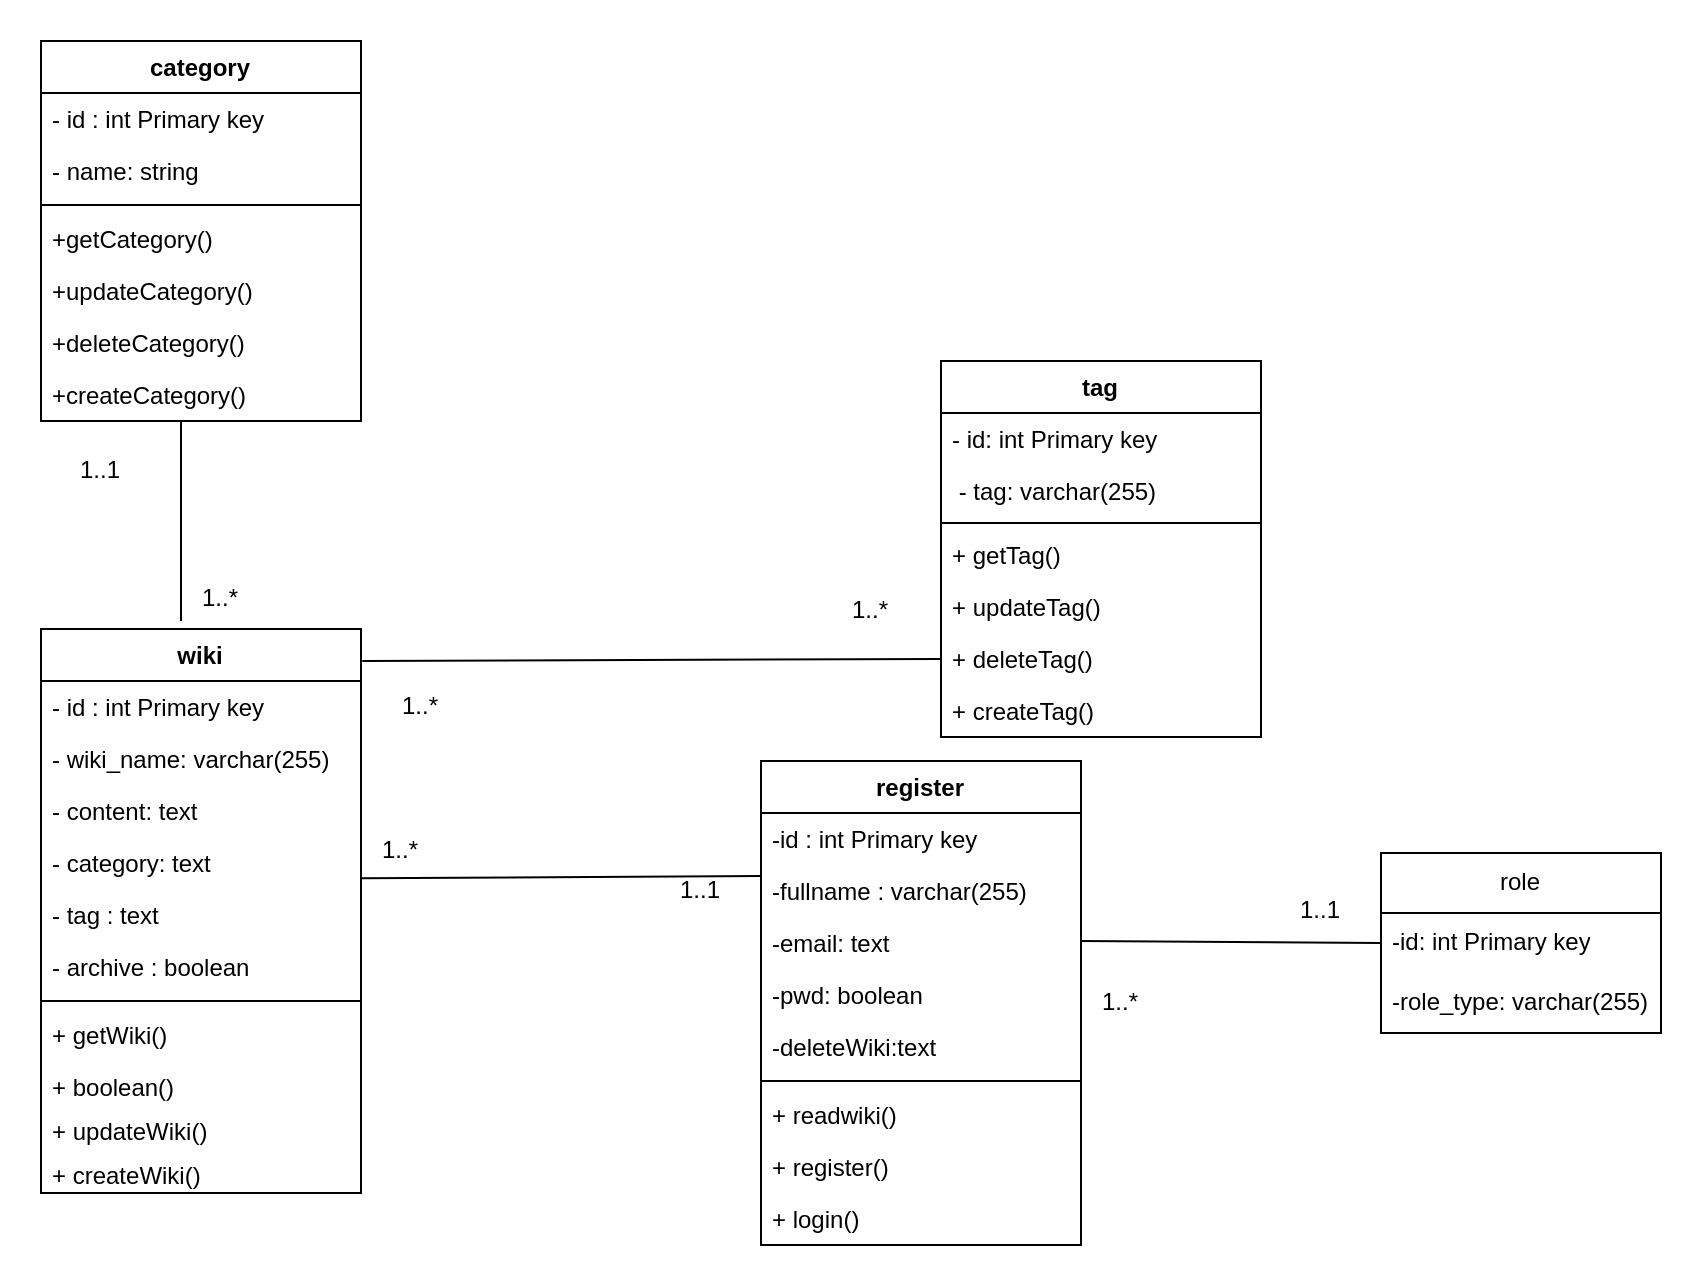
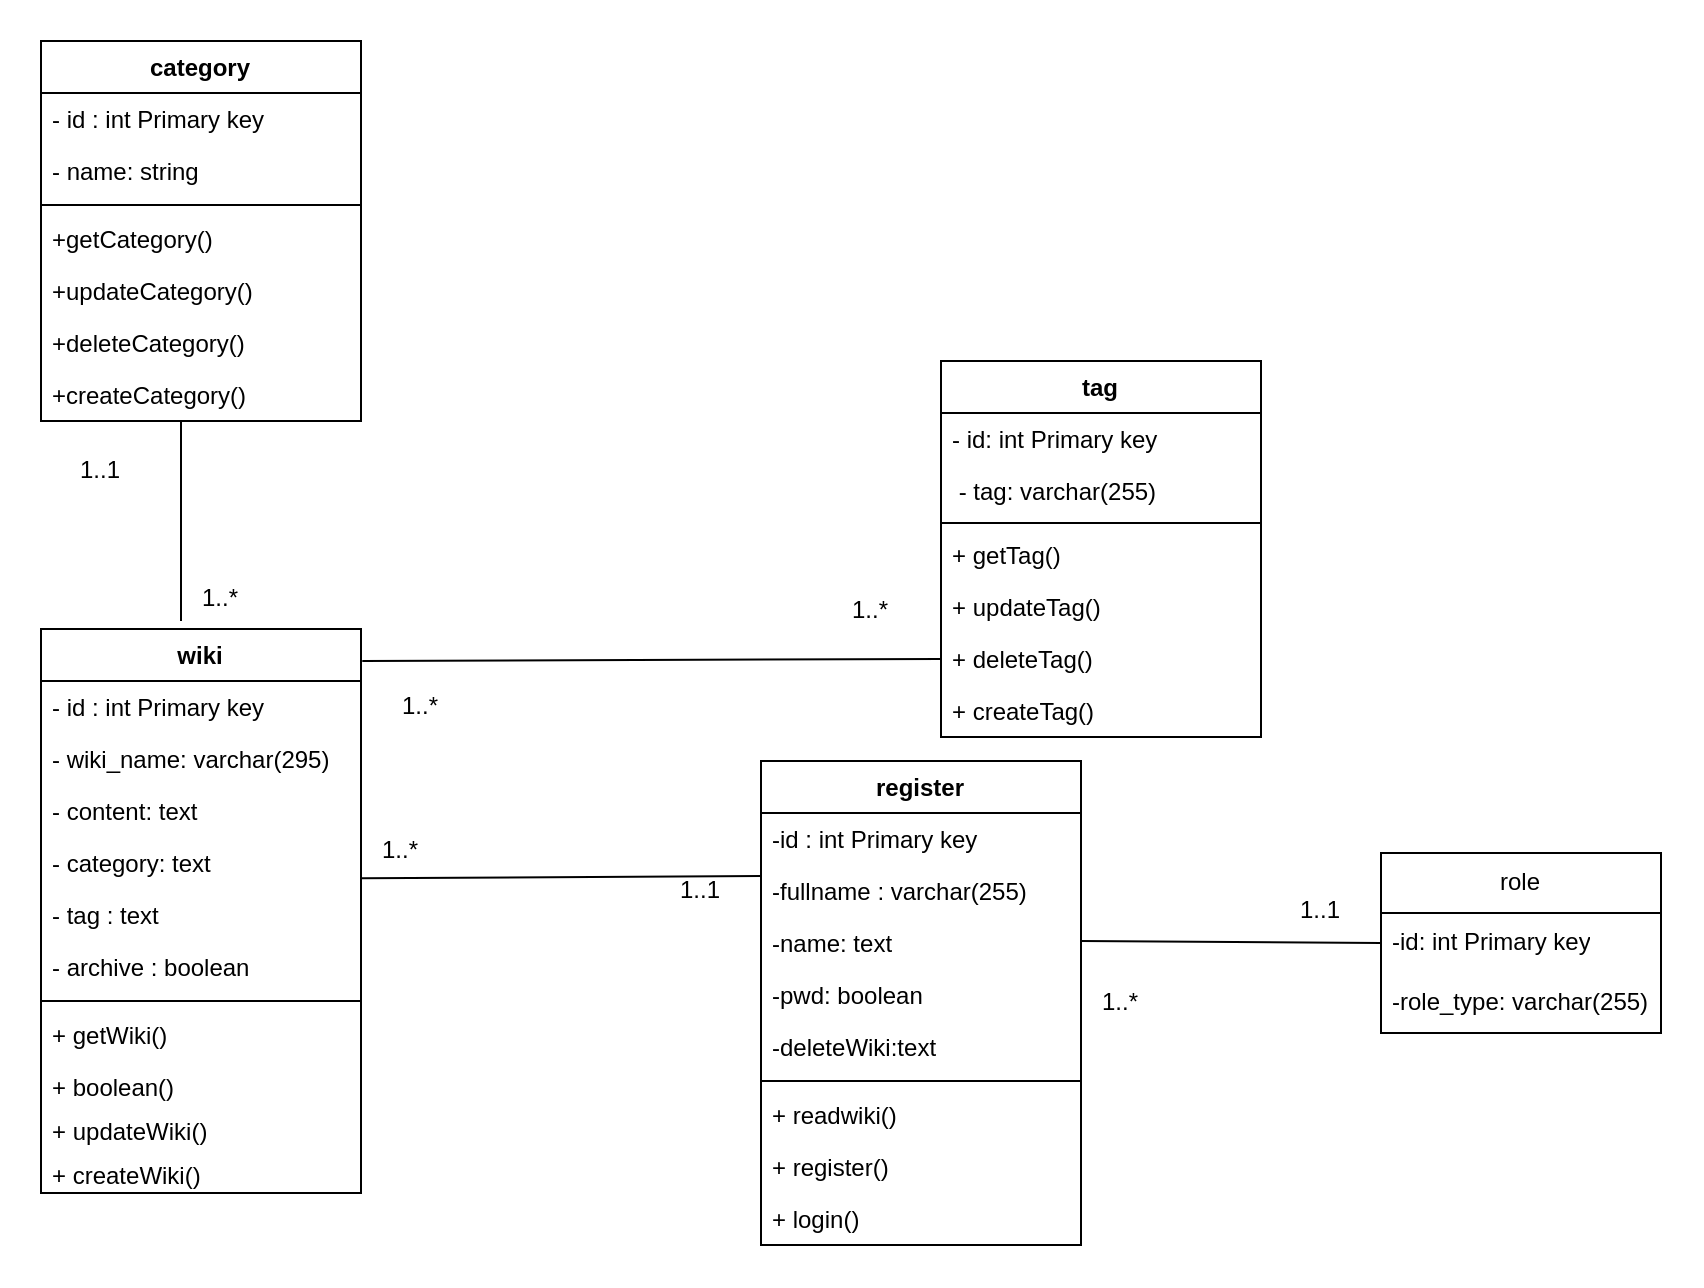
(204, 760) -> (204, 760)
(840, 944) -> (840, 944)
